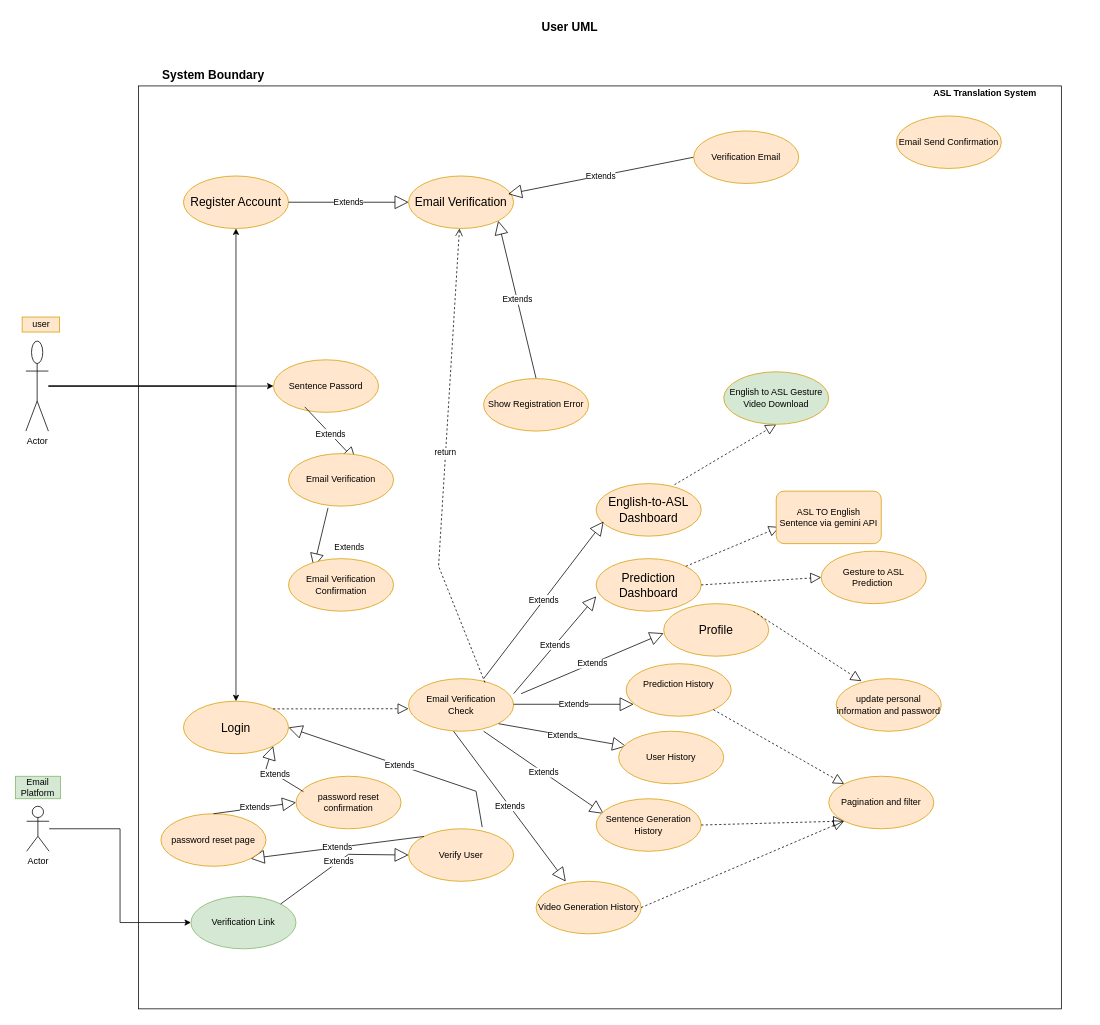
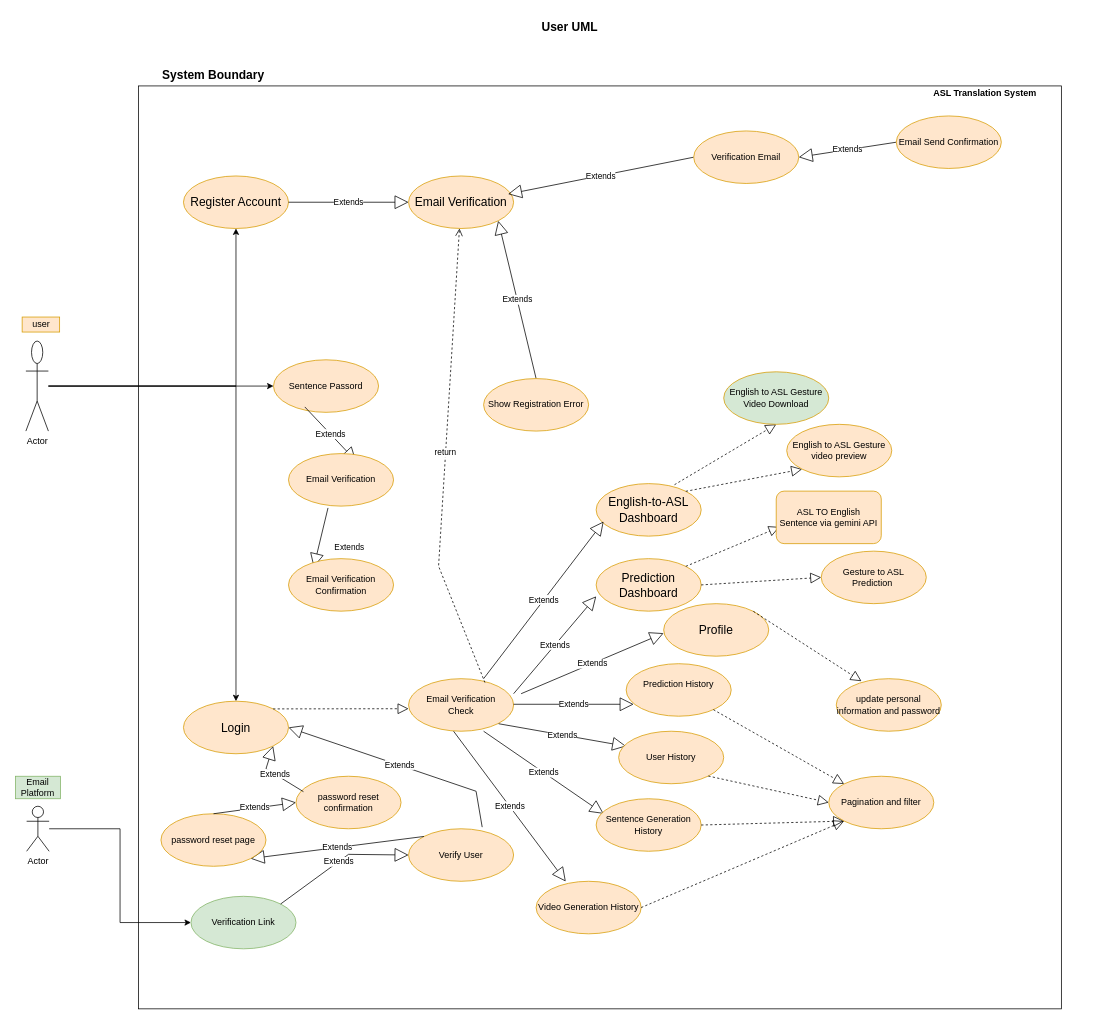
none -> (854, 149)
none -> (839, 450)
none -> (738, 481)
none -> (763, 788)
